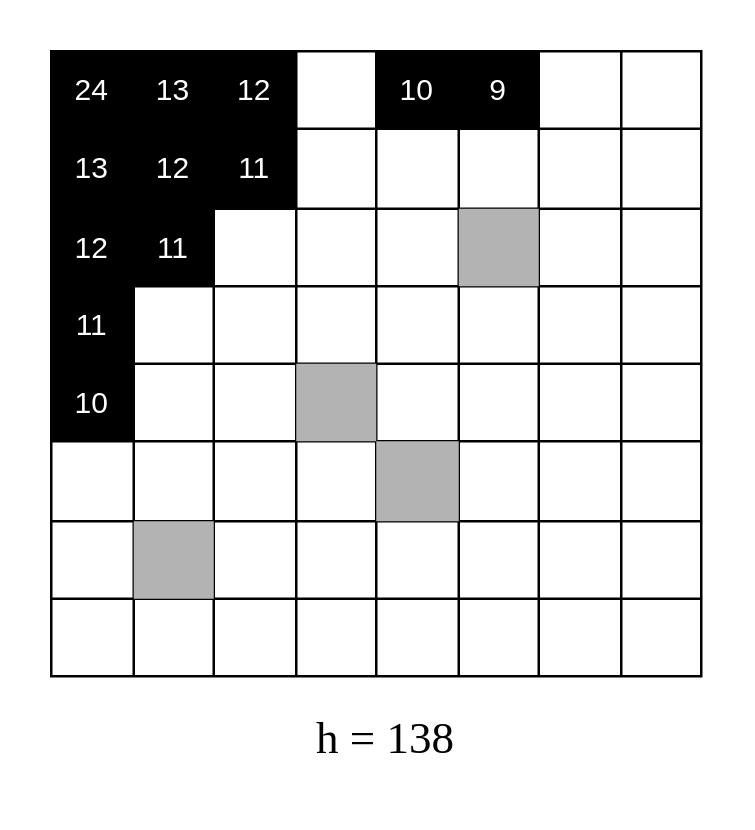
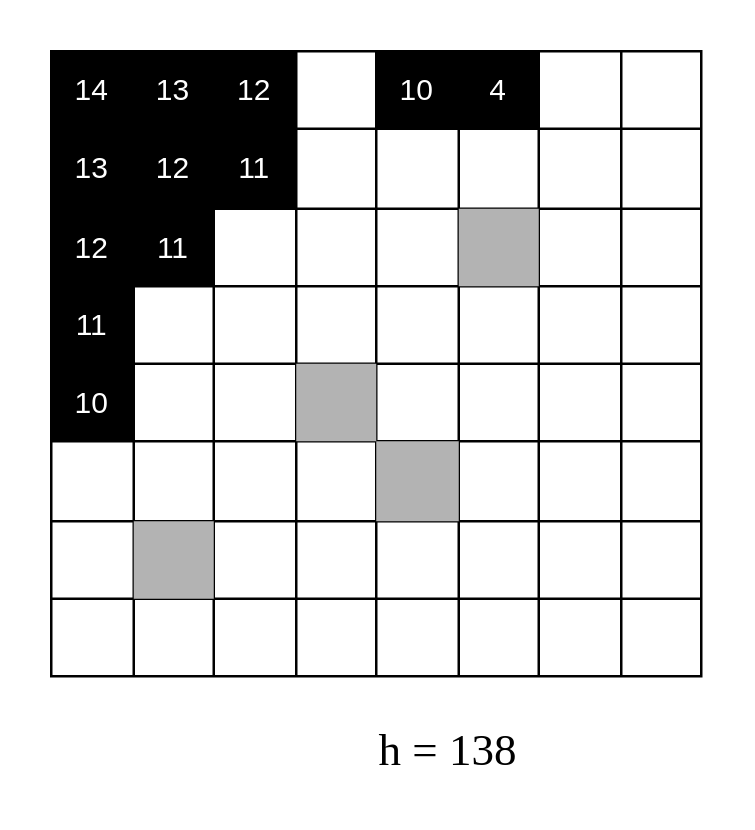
(93, 91) -> (93, 91)
(499, 91) -> (499, 91)
(386, 739) -> (449, 751)
